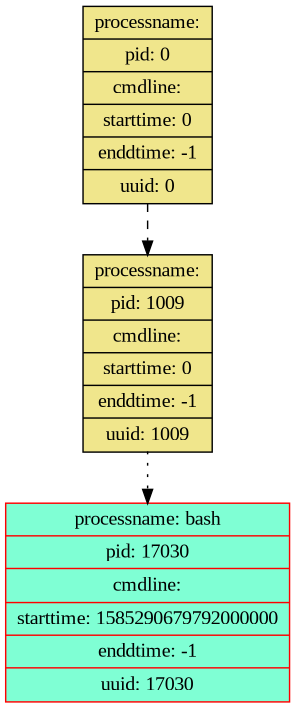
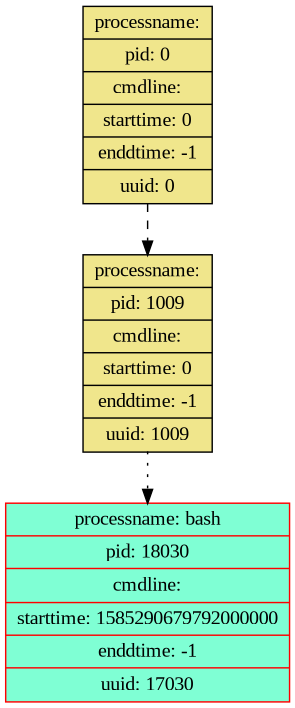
(148, 551) -> (148, 551)
